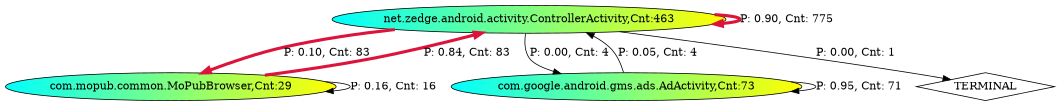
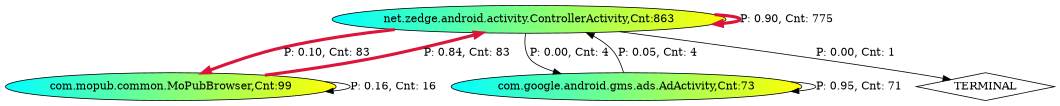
(529, 19) -> (529, 19)
(171, 87) -> (171, 87)
